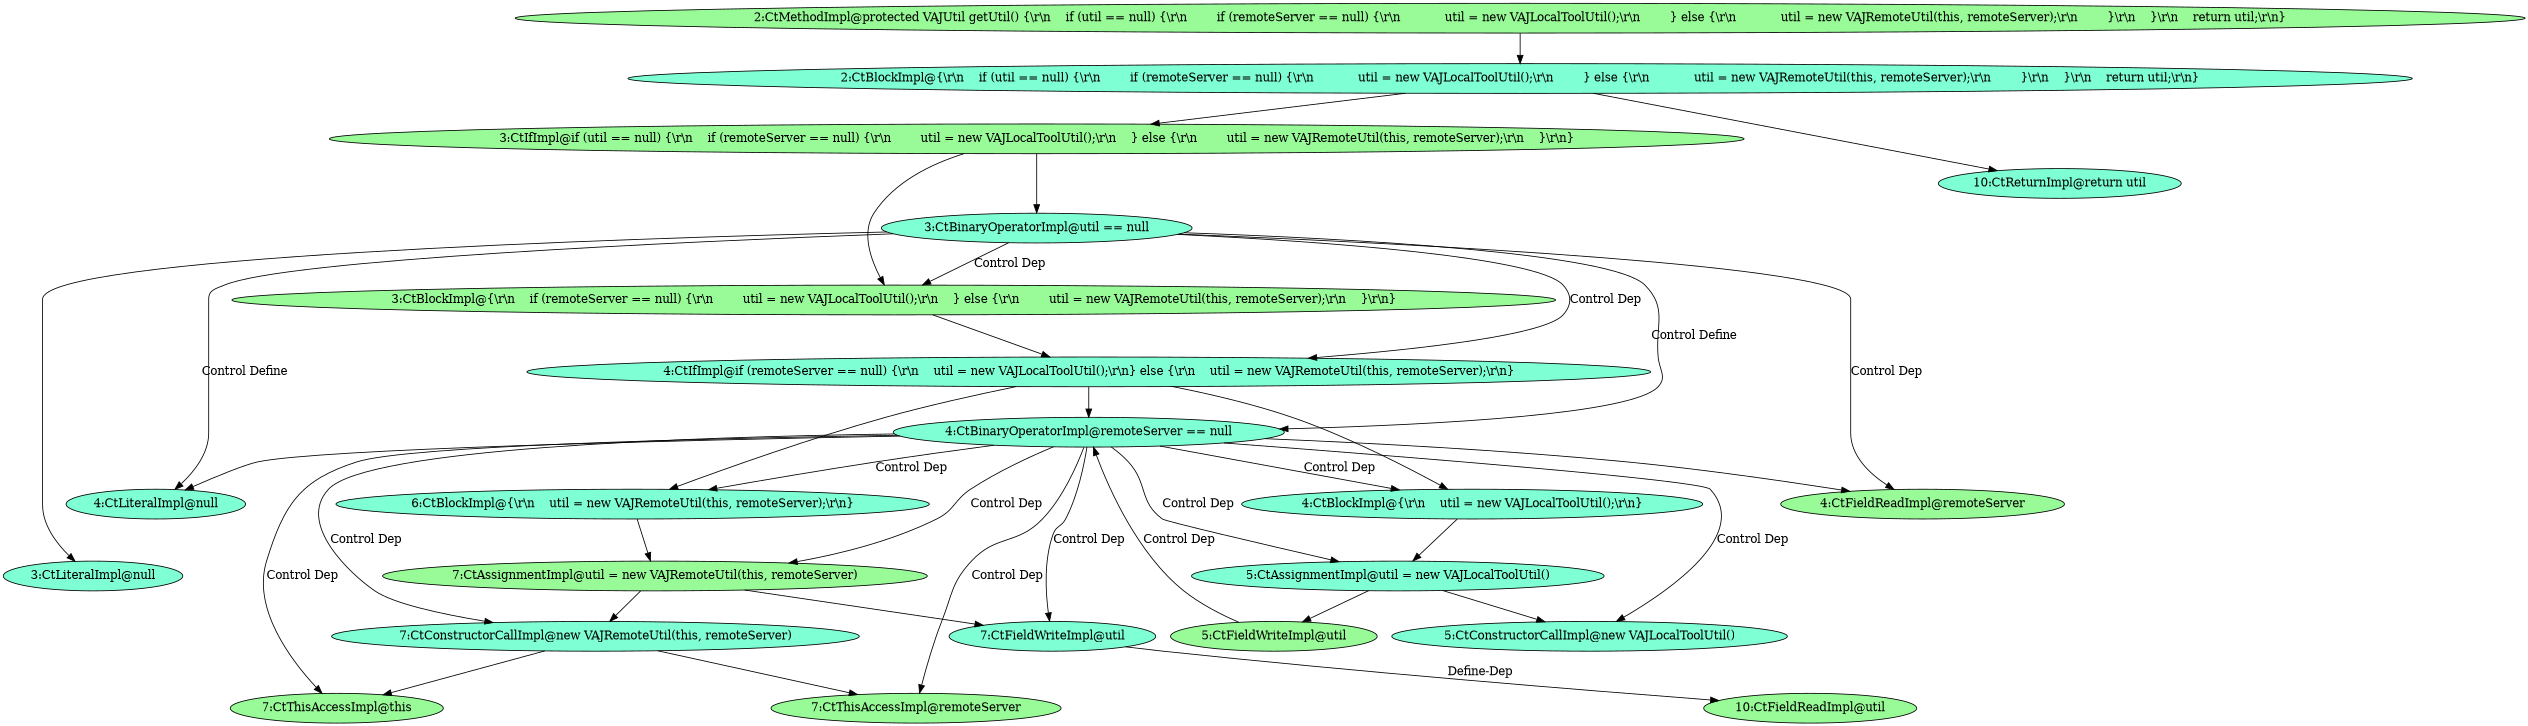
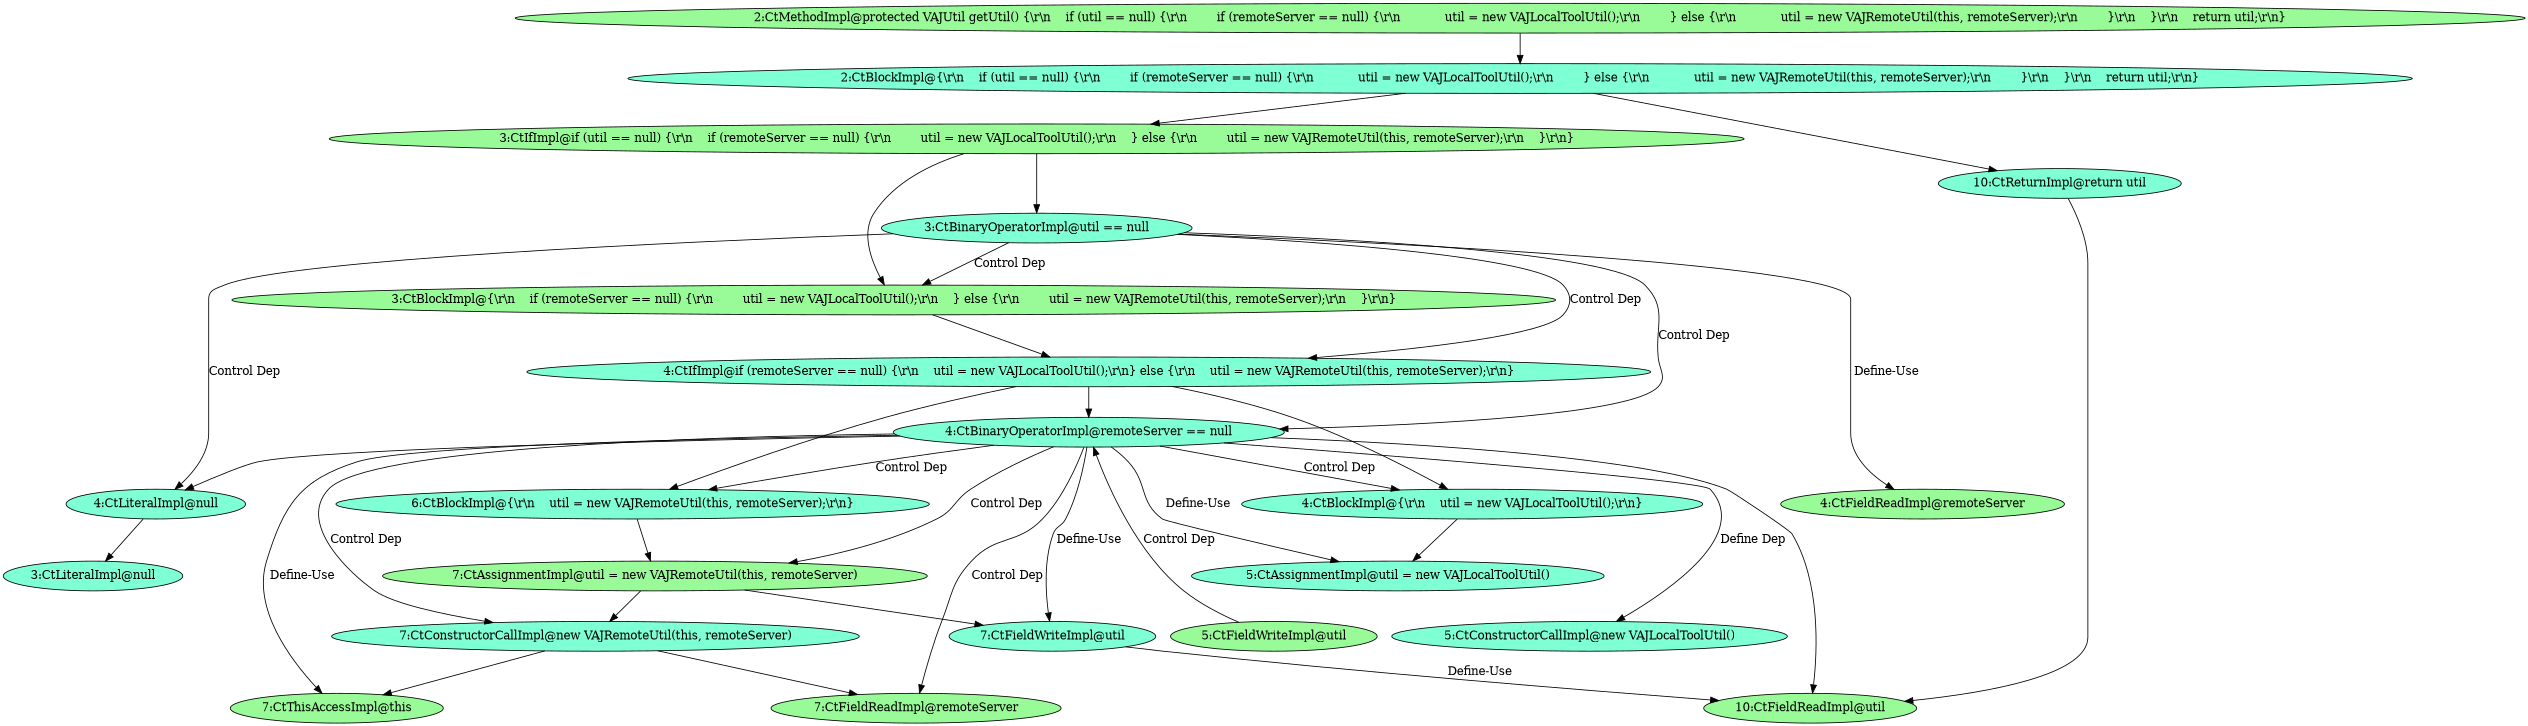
(330, 255) -> (127, 537)
(1694, 336) -> (1694, 336)
(245, 372) -> (245, 372)
(1887, 372) -> (1887, 372)
(1554, 456) -> (1617, 465)
(1198, 504) -> (1198, 504)
none -> (2088, 514)
(1089, 540) -> (1089, 540)
(1753, 540) -> (1753, 540)
(302, 576) -> (302, 576)
(1339, 605) -> none
(1490, 605) -> none
(1480, 672) -> (1480, 672)
(916, 708) -> (916, 708)
